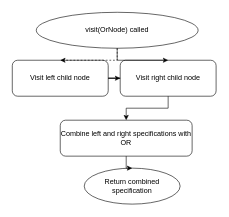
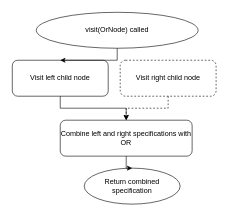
(90, 60) -> (90, 60)
(142, 60) -> none
(116, 78) -> (86, 108)
(168, 78) -> (168, 78)
(154, 108) -> (154, 108)
